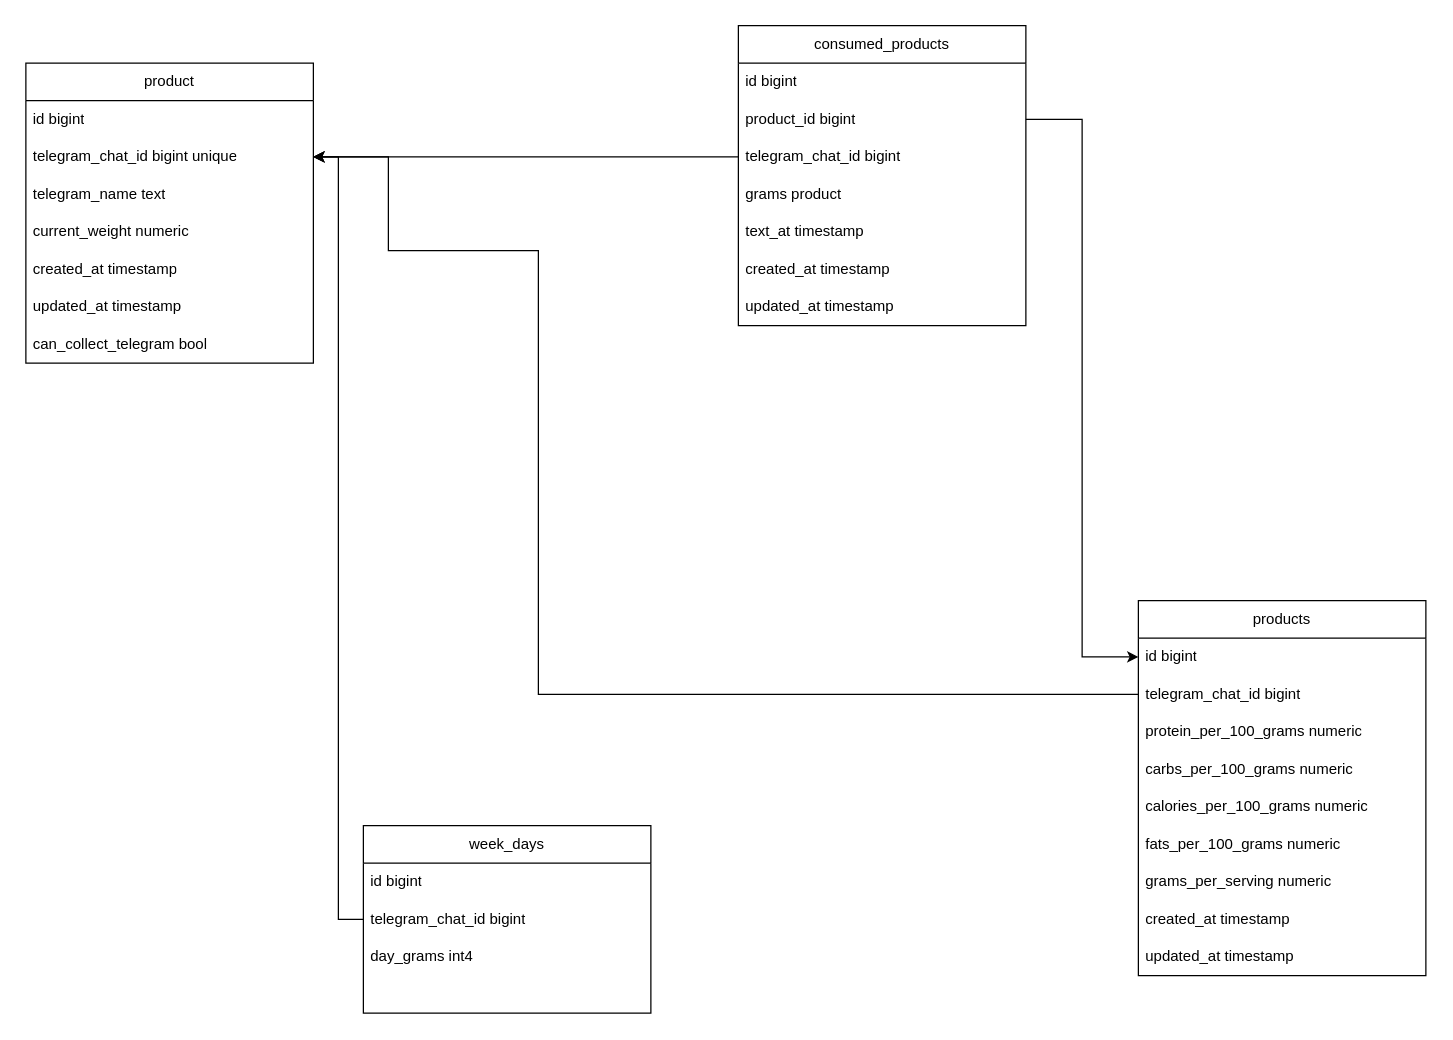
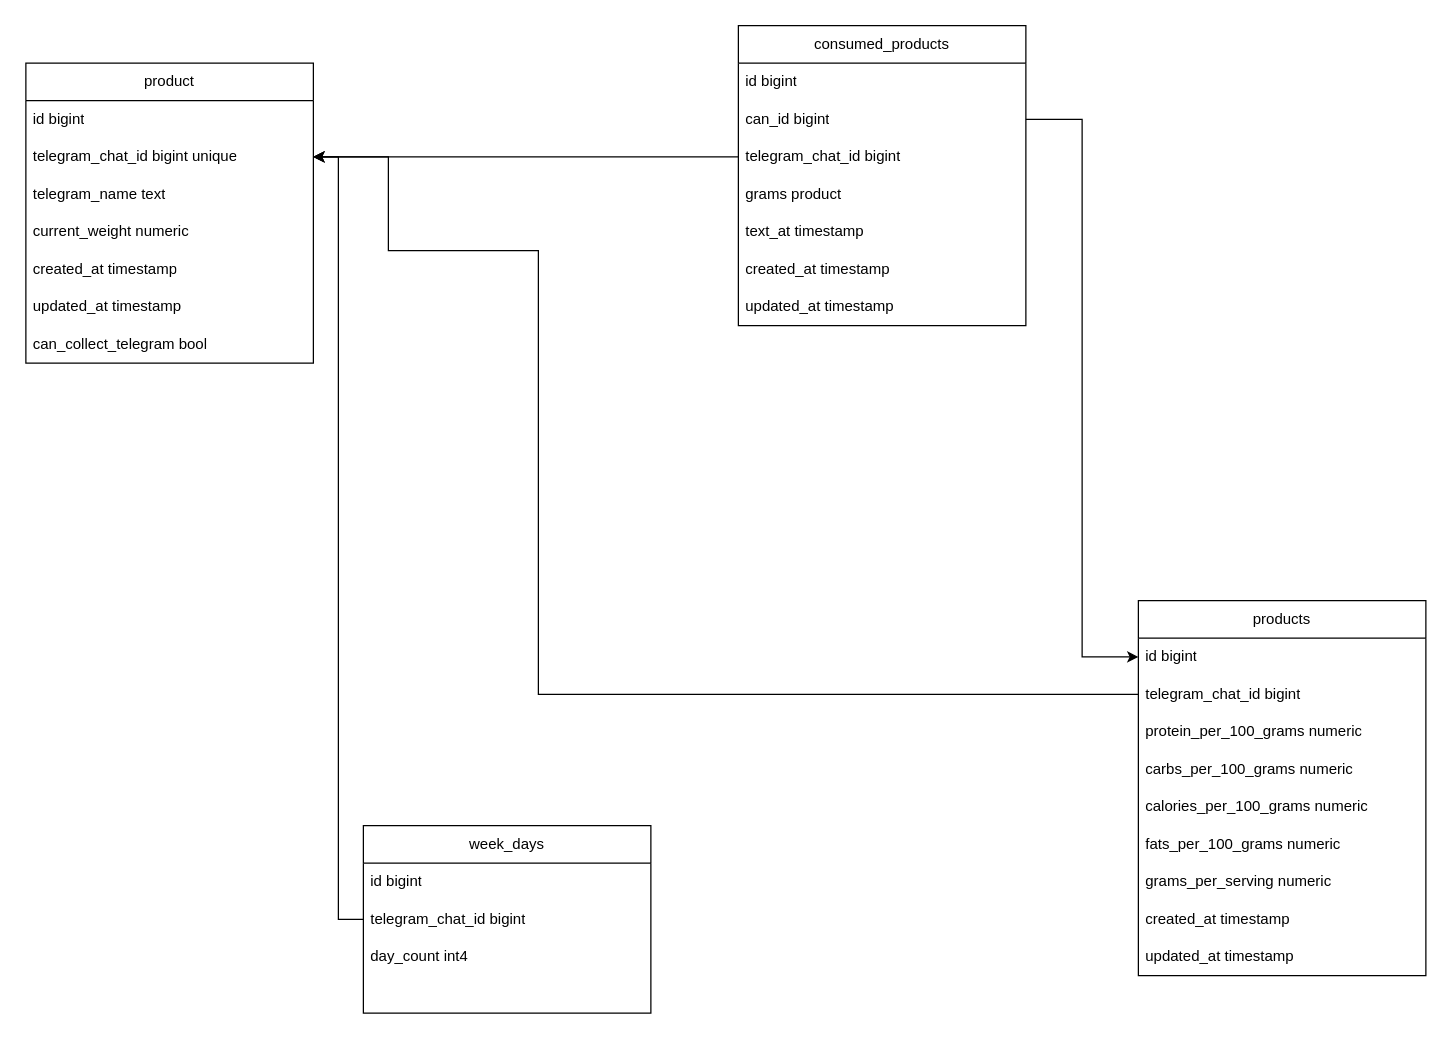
(809, 119) -> (792, 119)
(426, 957) -> (426, 957)
